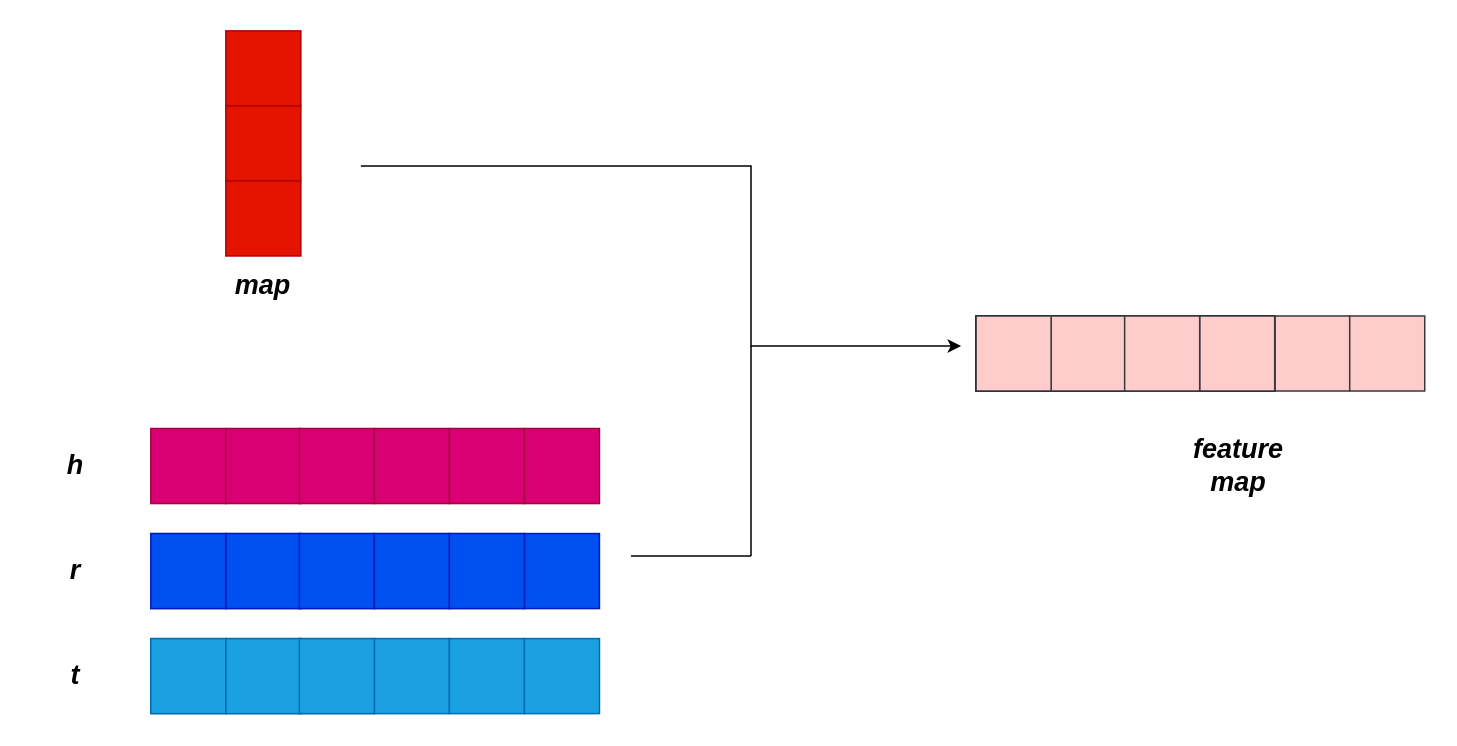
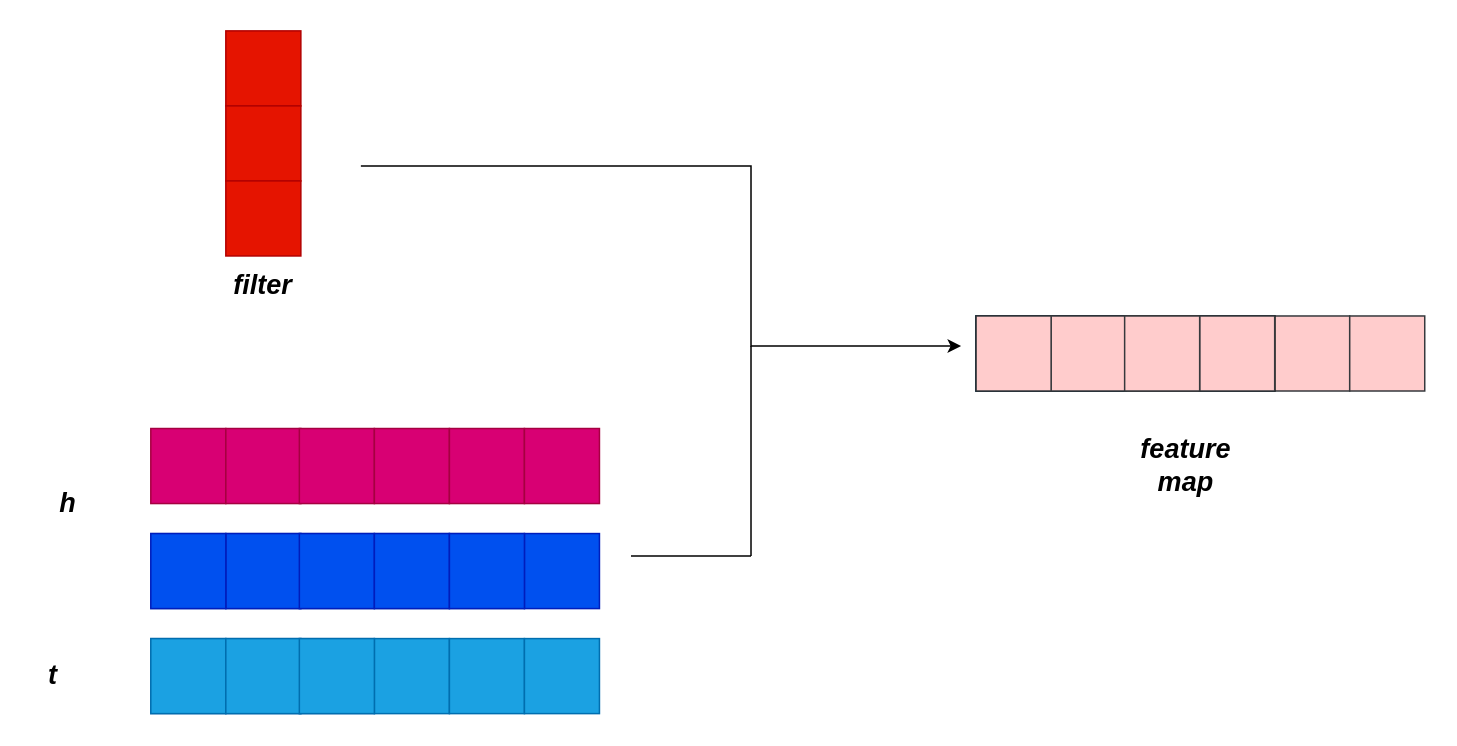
(263, 286) -> (263, 286)
(76, 466) -> (68, 503)
(1238, 466) -> (1186, 466)
(76, 571) -> none
(76, 676) -> (53, 676)
